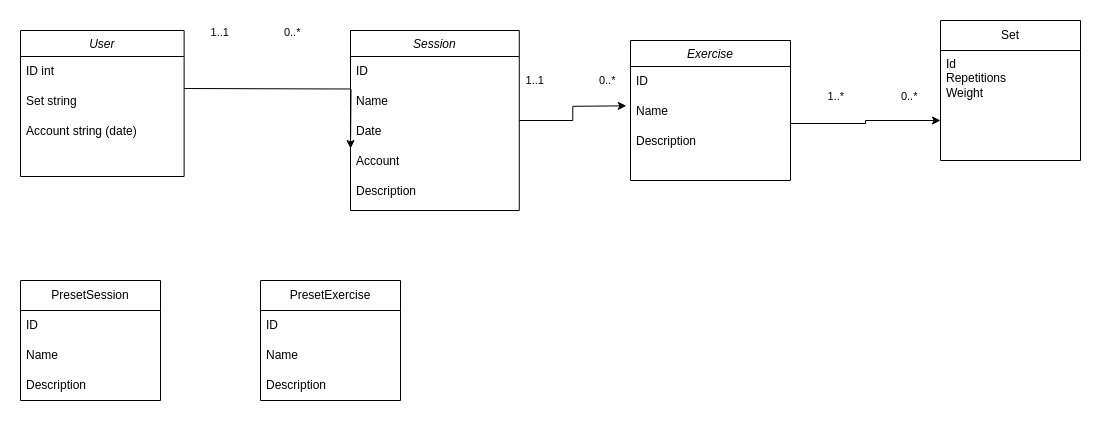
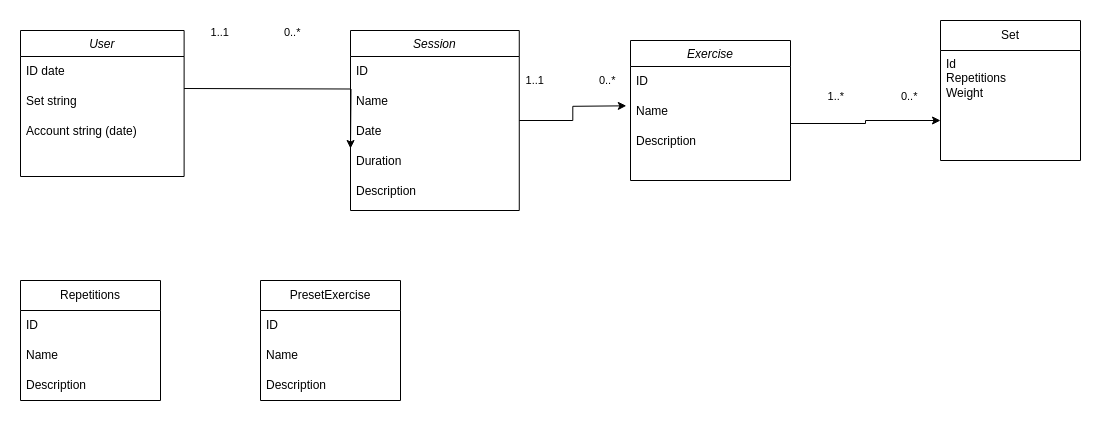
(44, 72) -> (48, 72)
(380, 162) -> (382, 162)
(91, 296) -> (91, 296)
